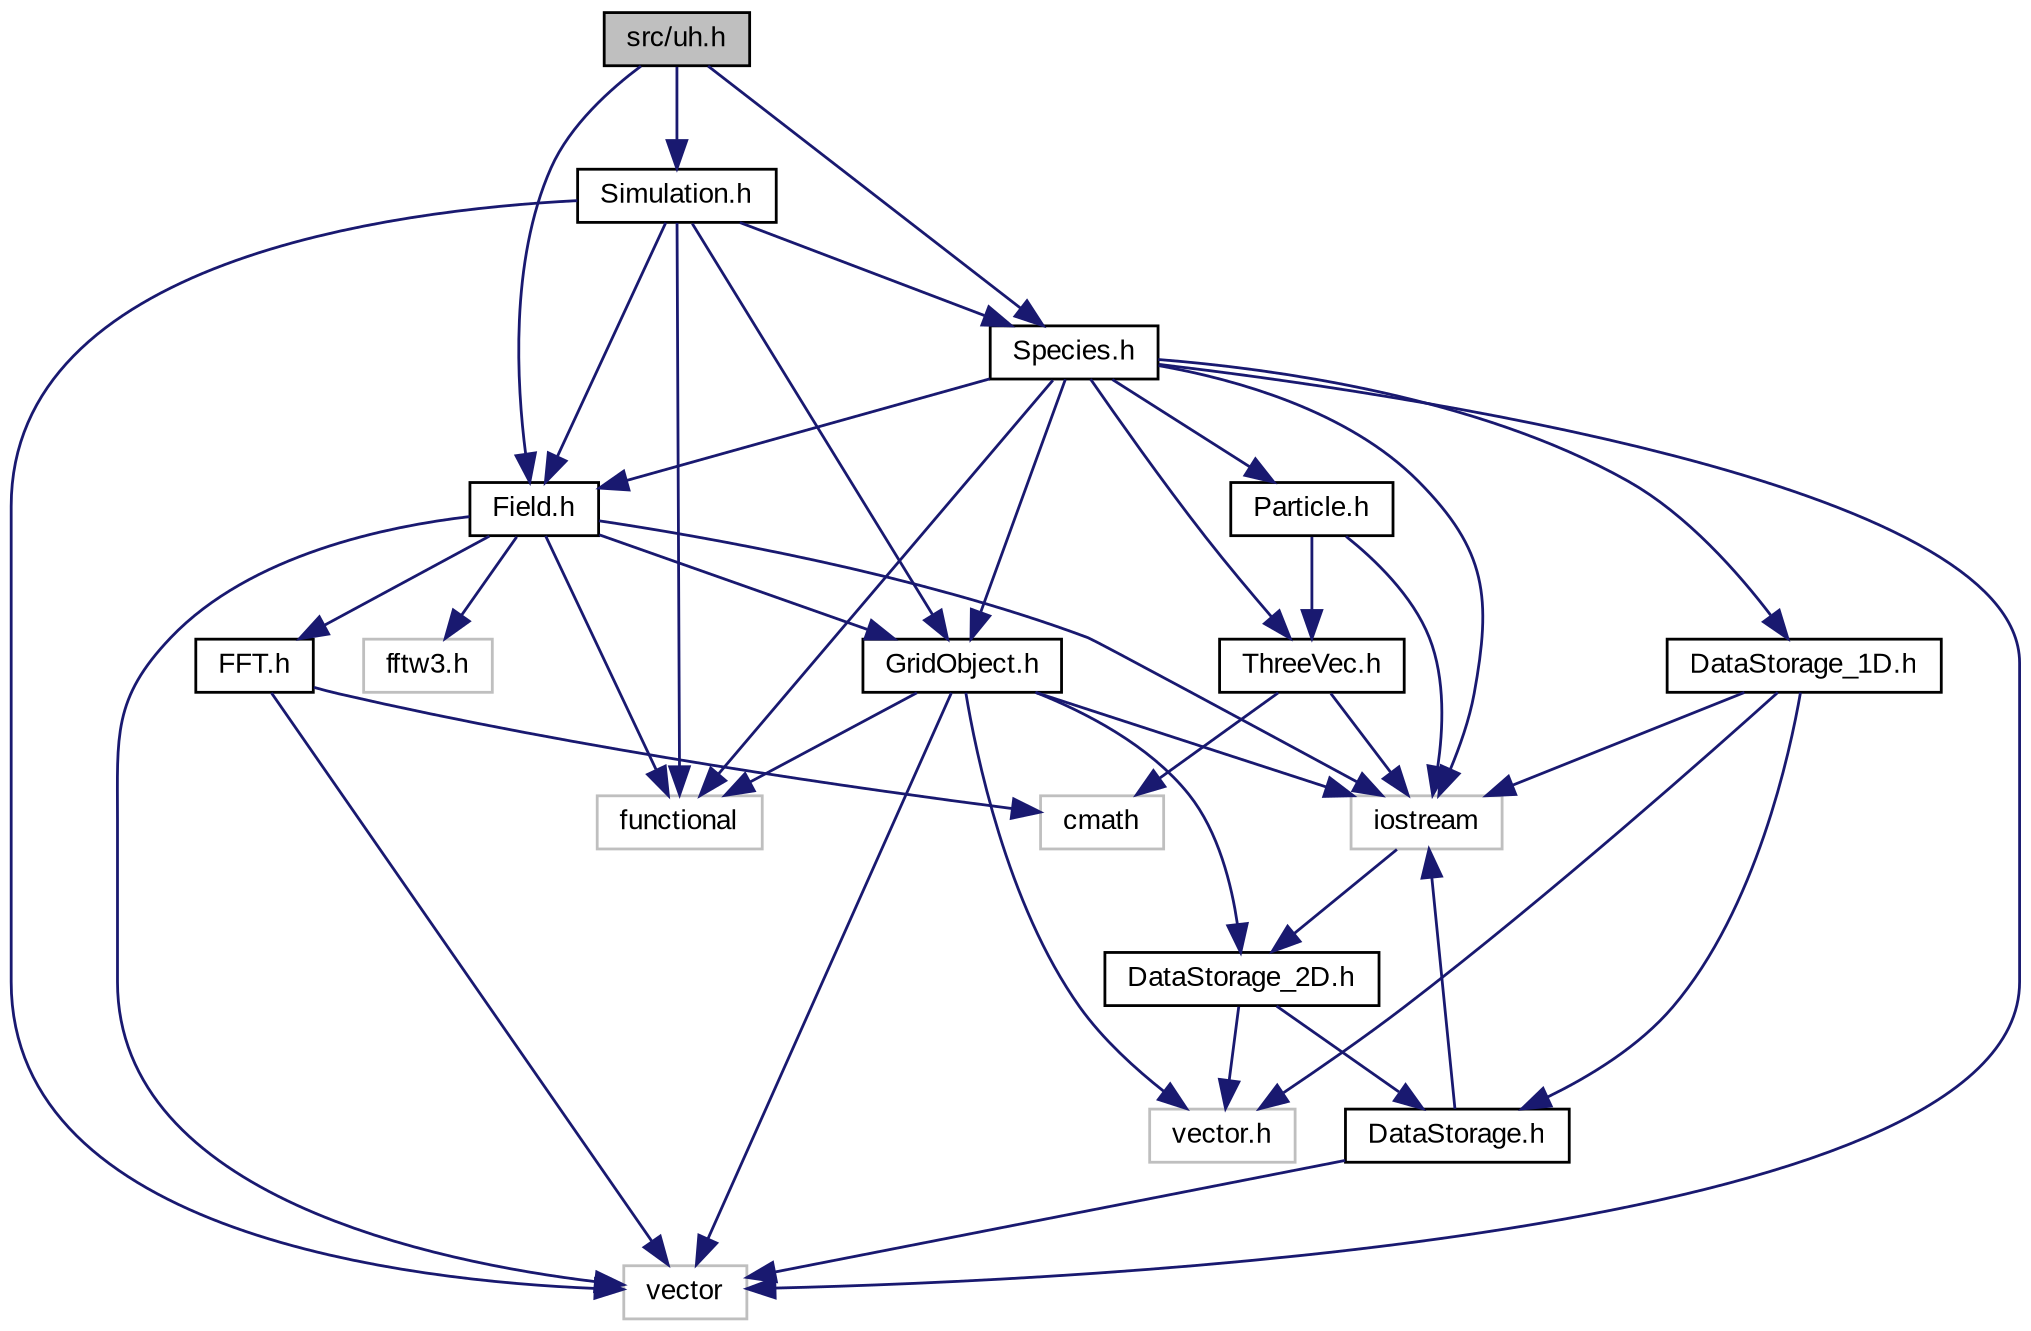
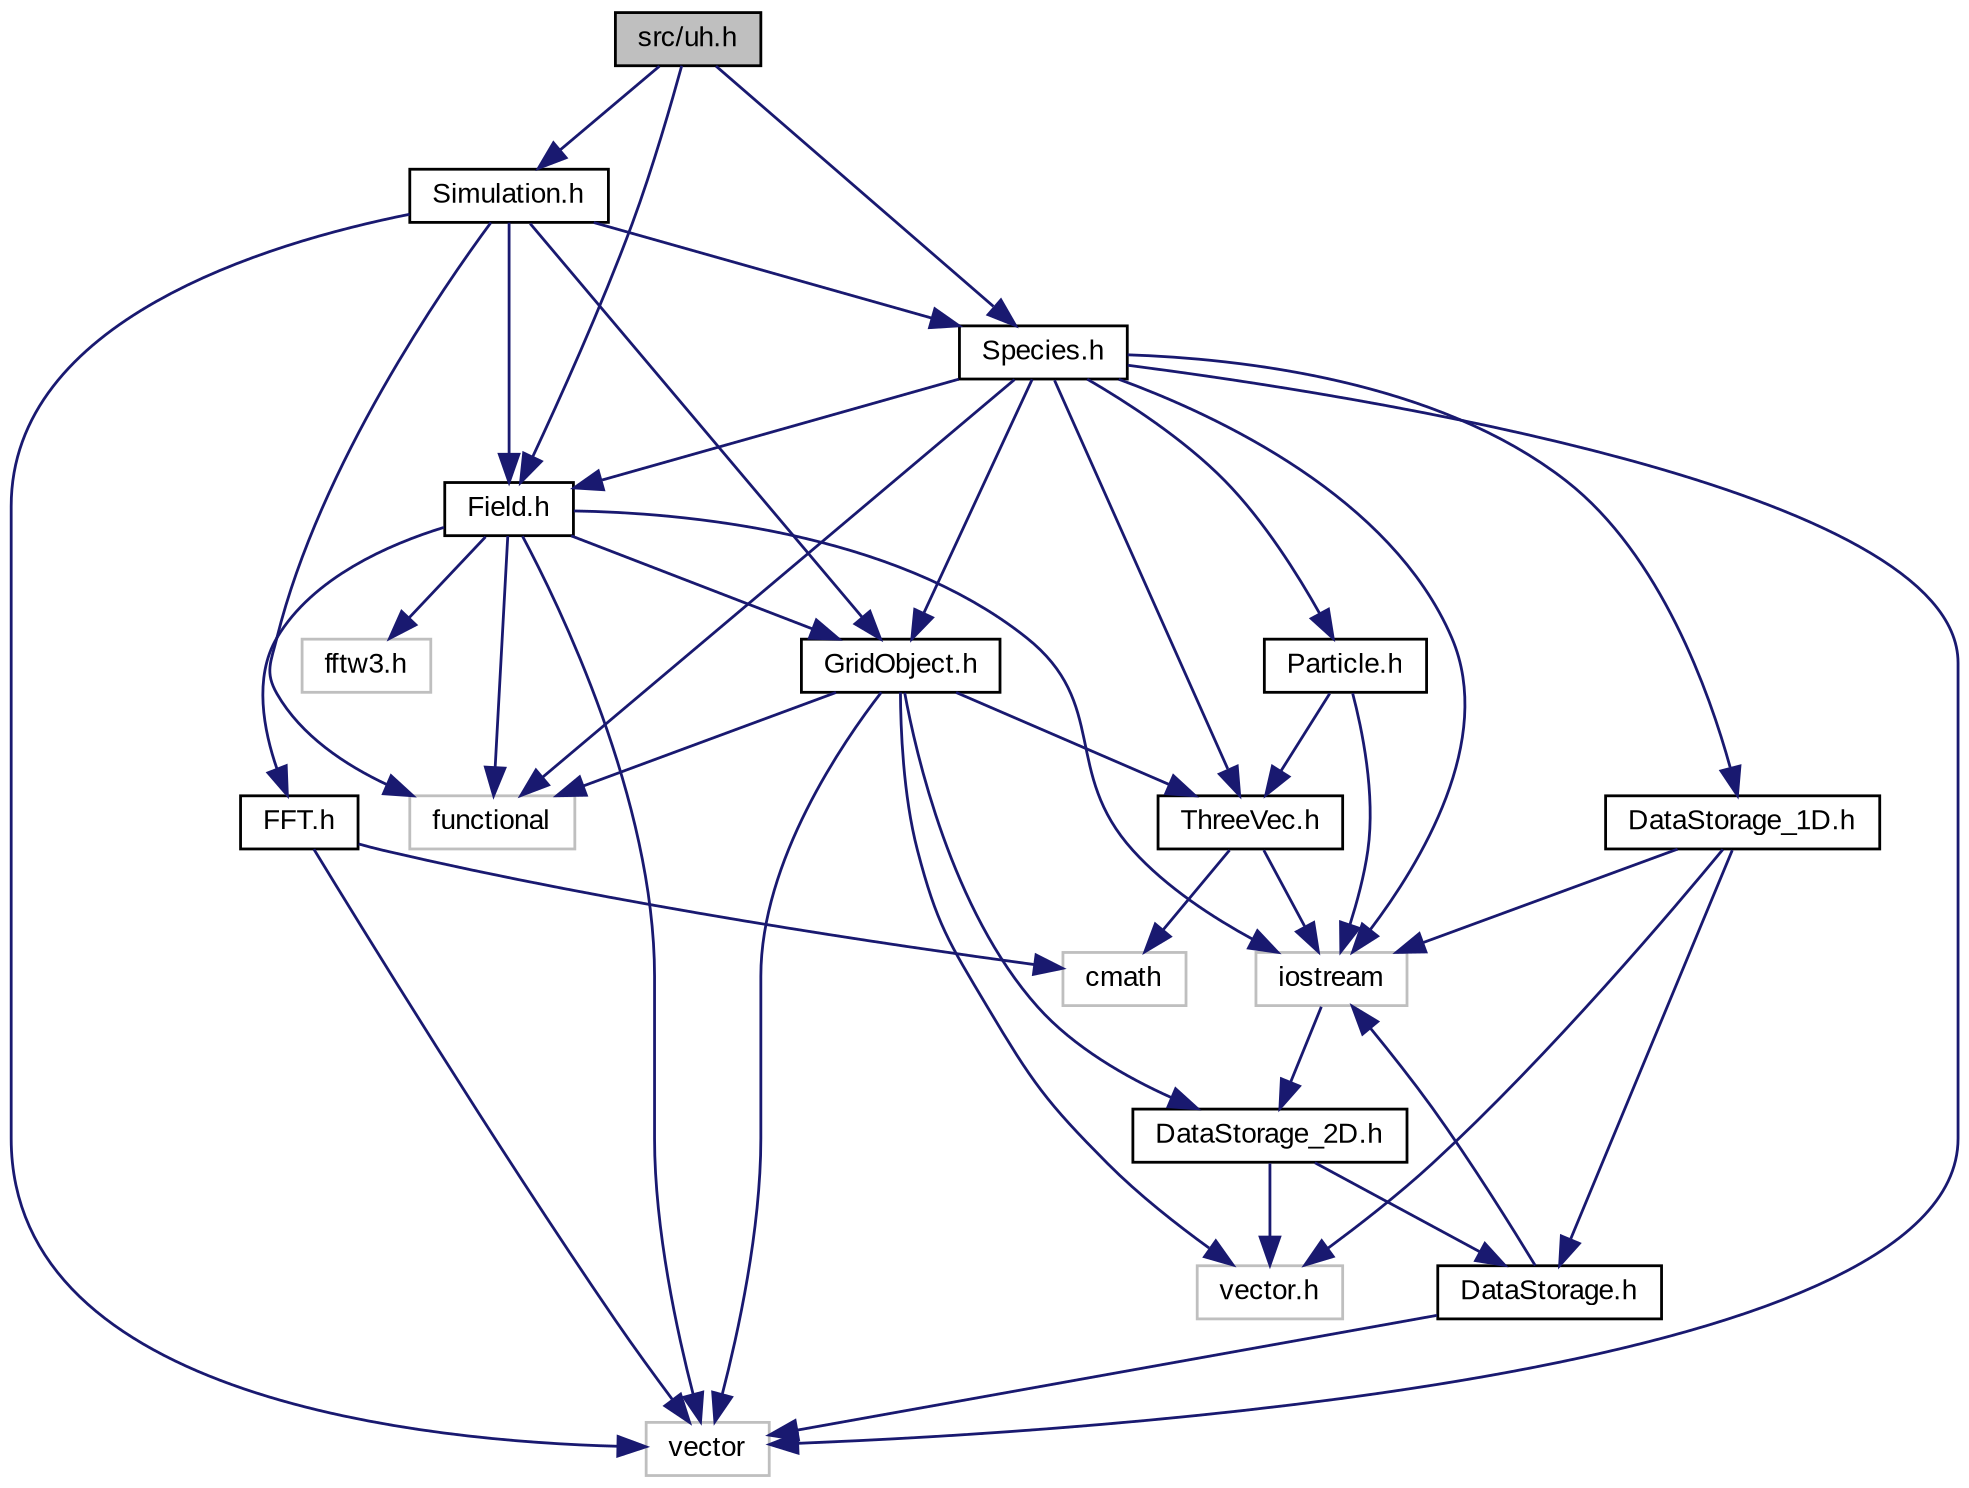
(1181, 740) -> (1062, 738)
